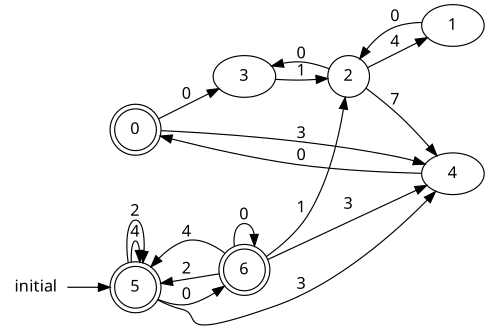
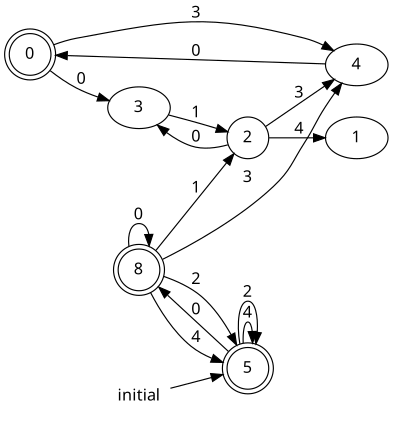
(391, 29) -> none
(396, 100) -> (299, 93)
(244, 270) -> (139, 270)
(302, 294) -> none
